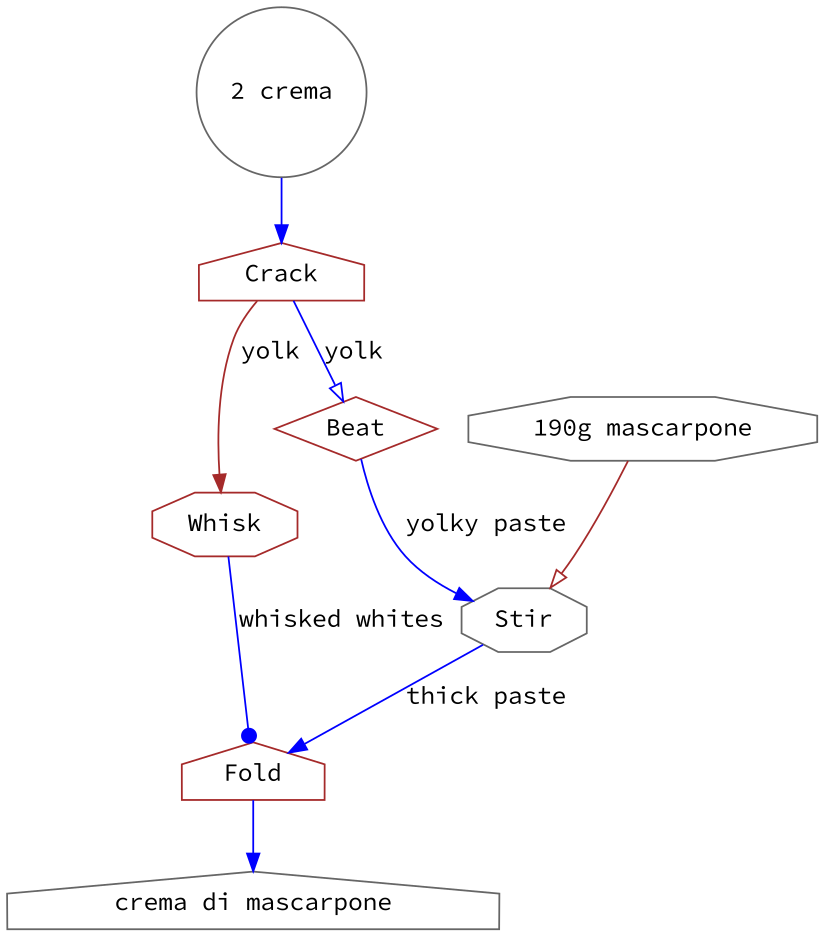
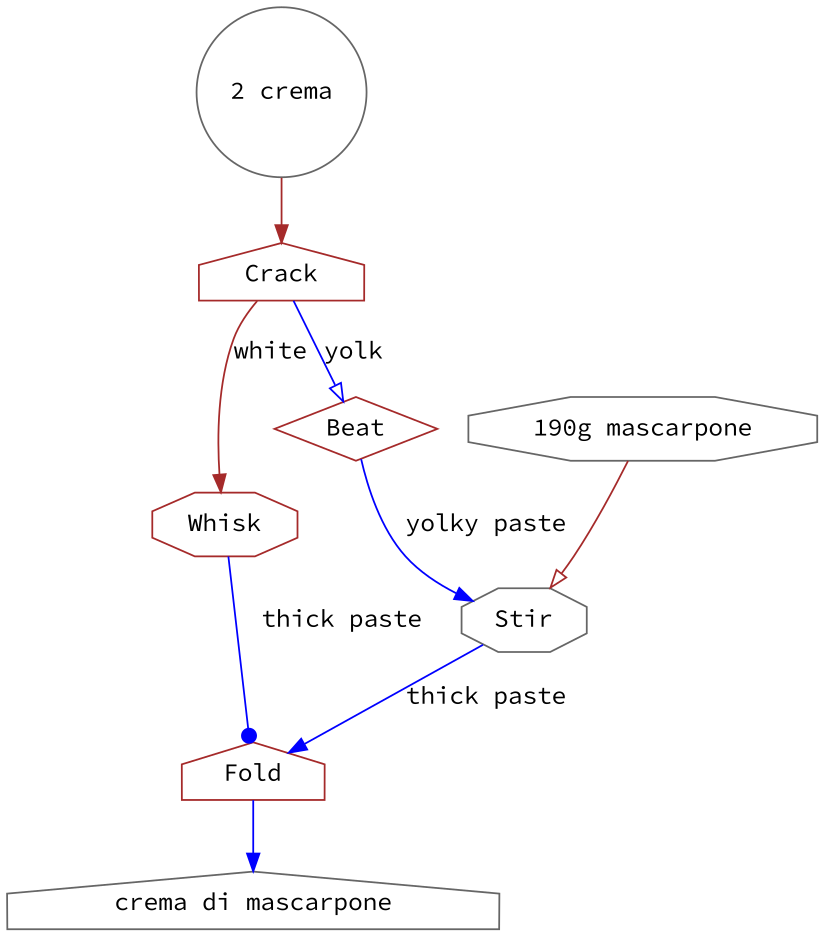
(282, 201) -> (282, 201)
(271, 352) -> (271, 352)
(342, 620) -> (342, 620)
